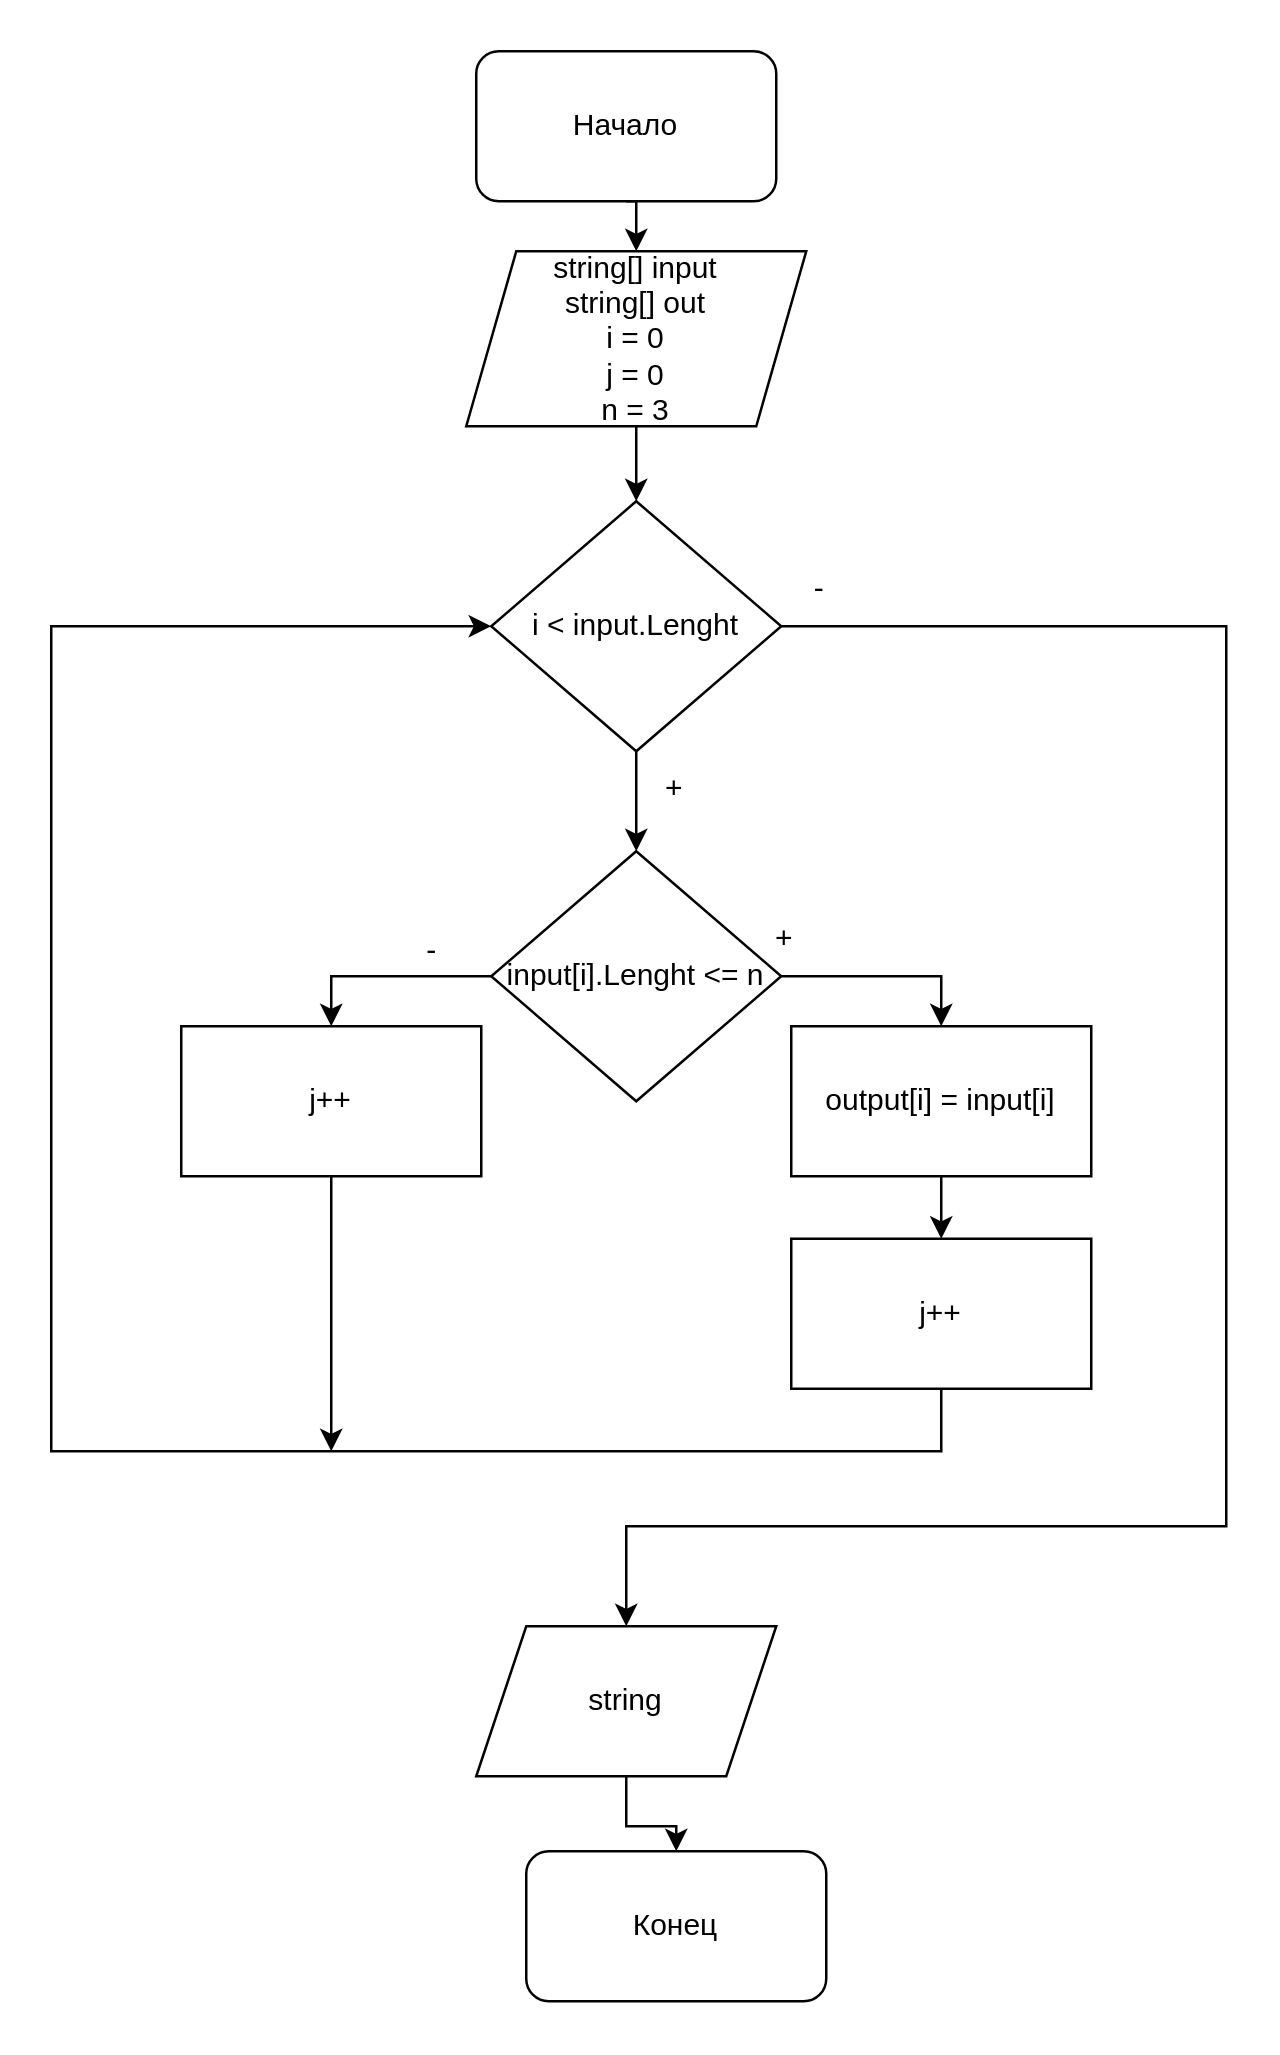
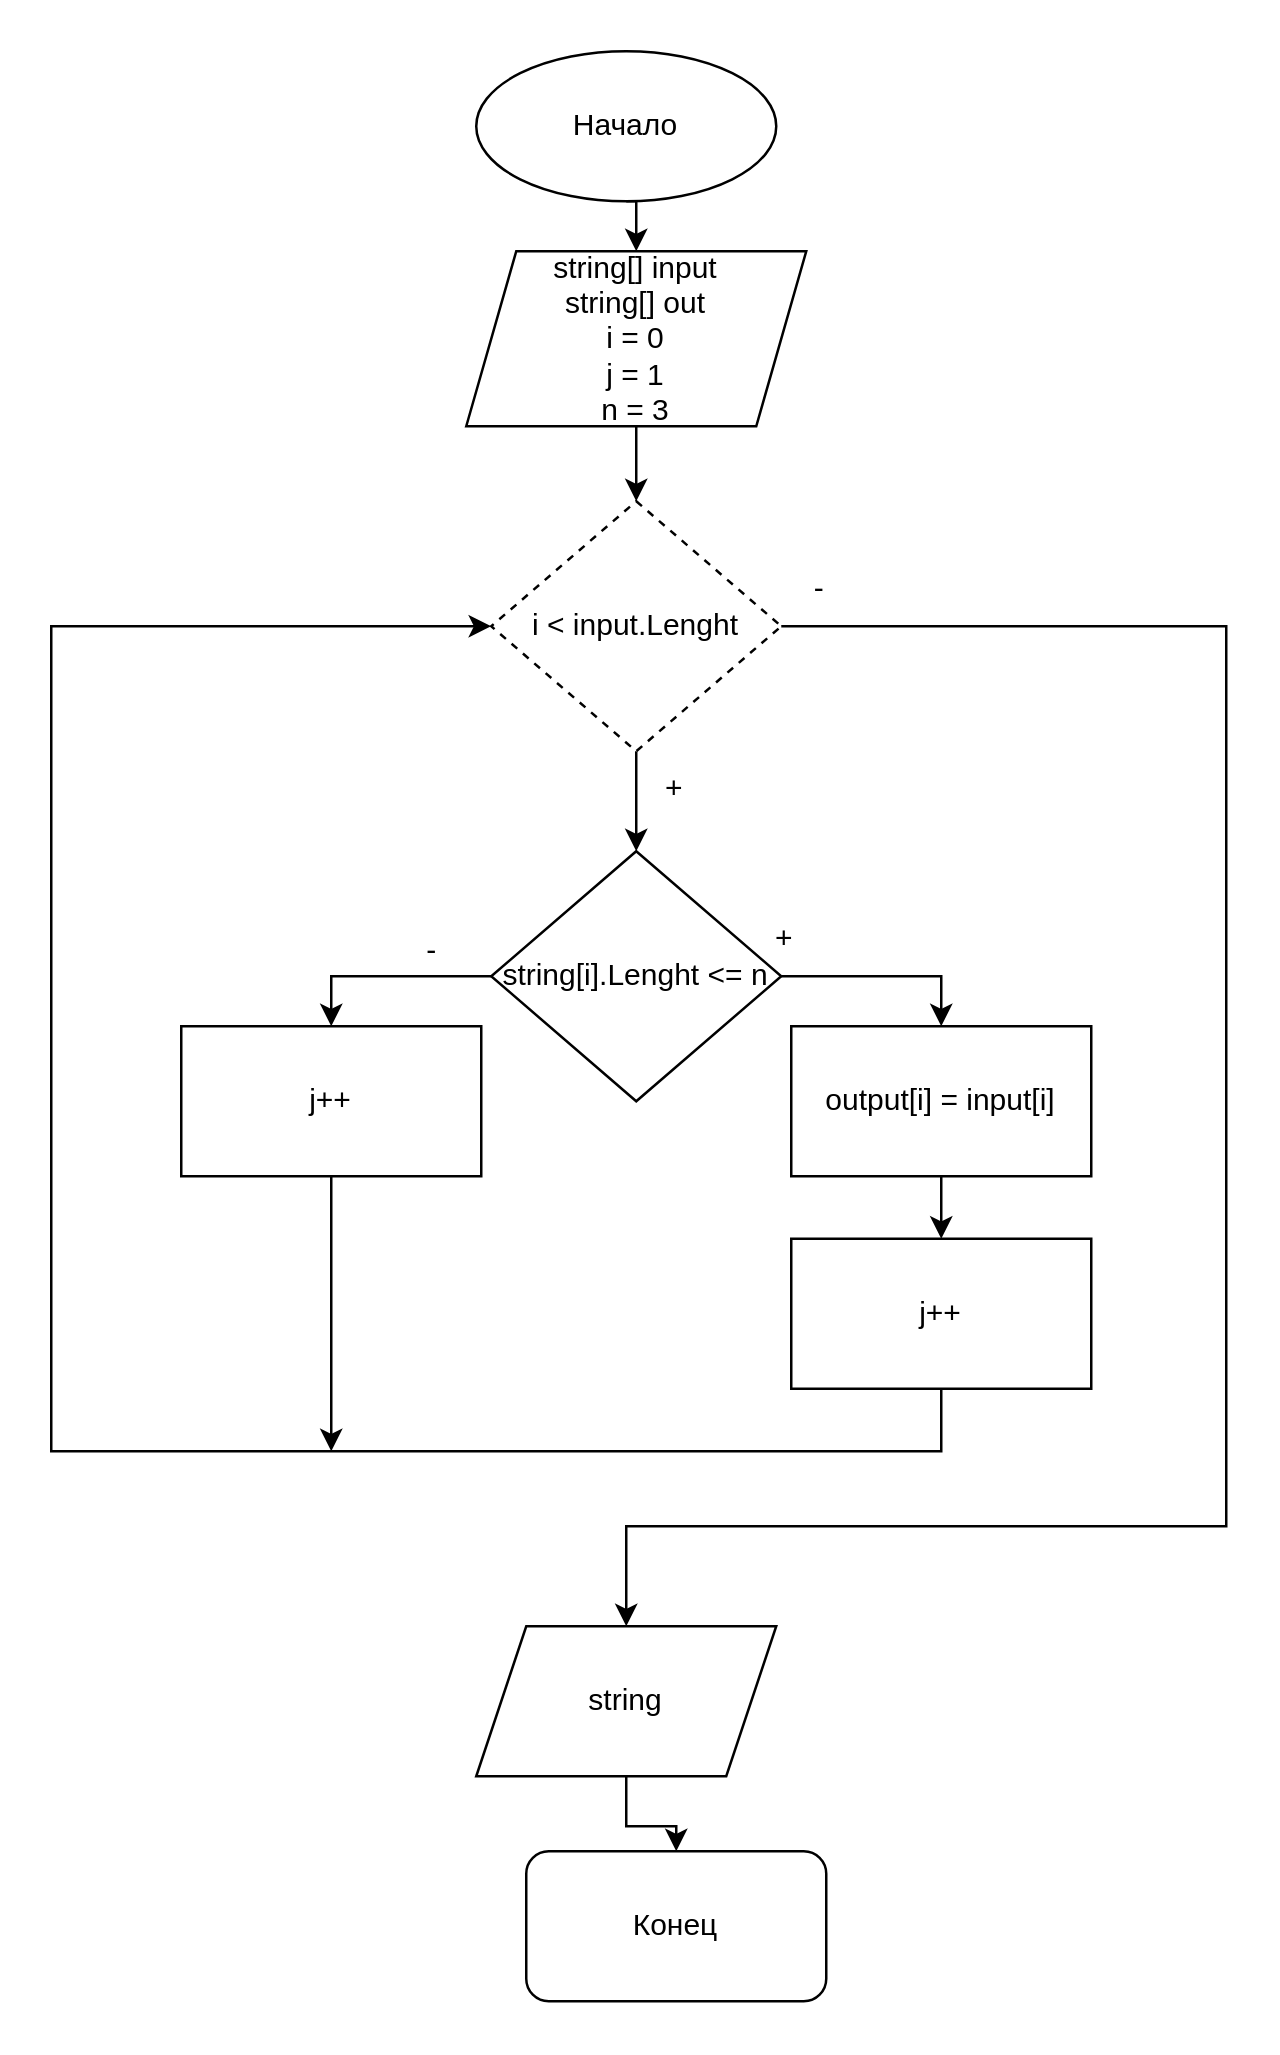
(626, 126) -> (626, 126)
(636, 339) -> (636, 339)
(636, 626) -> (636, 626)
(636, 976) -> (636, 976)
